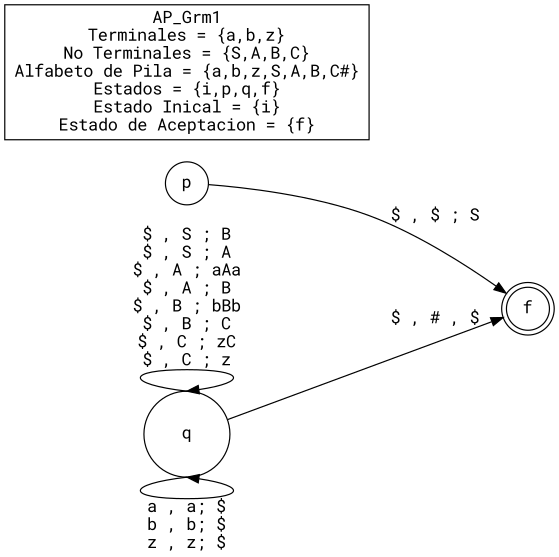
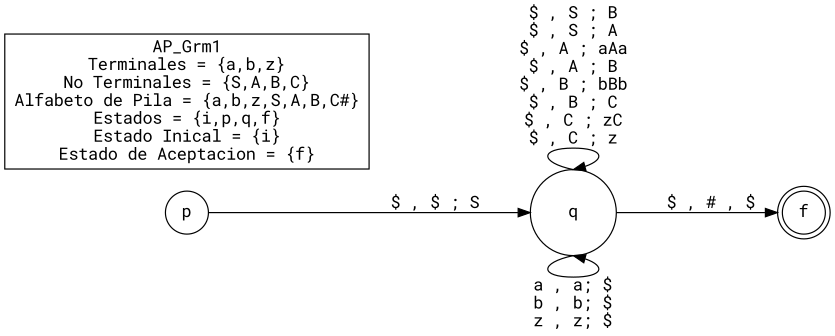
(360, 213) -> (363, 213)
